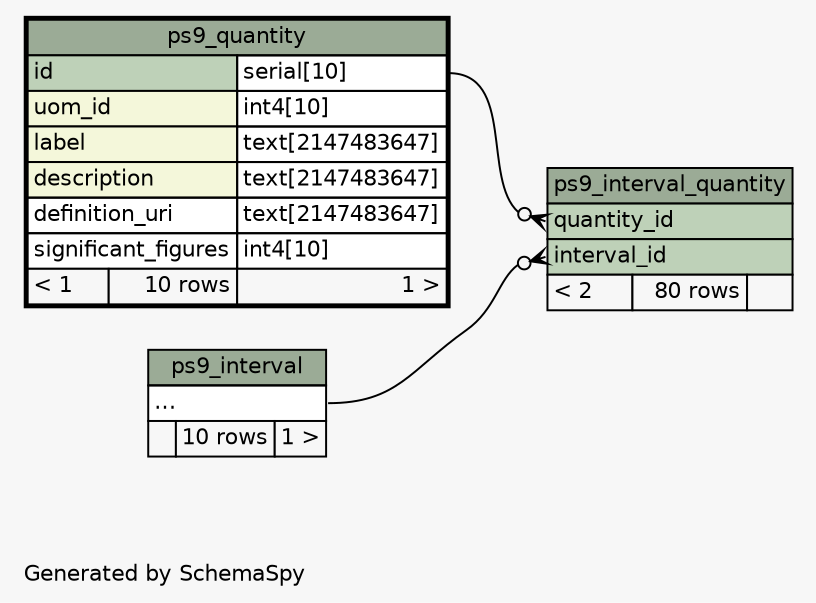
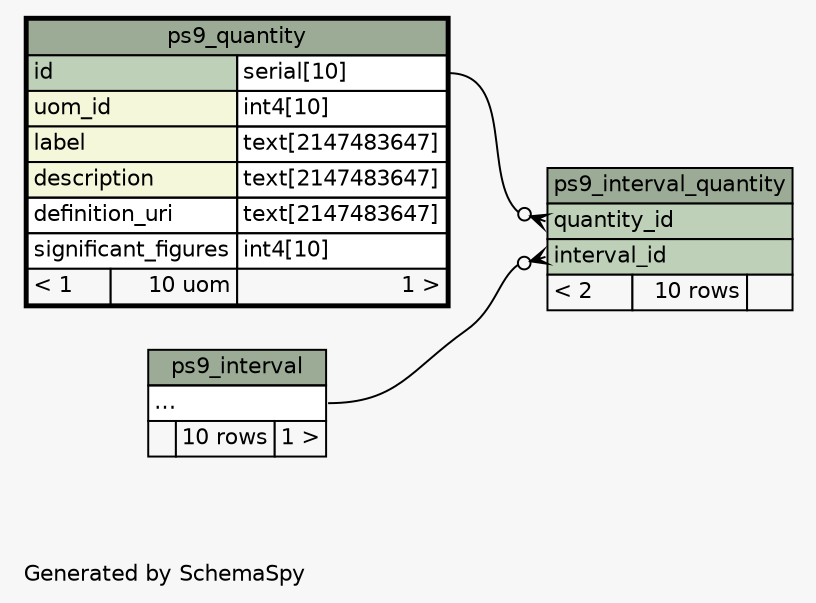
(188, 286) -> (190, 286)
(698, 292) -> (698, 292)
